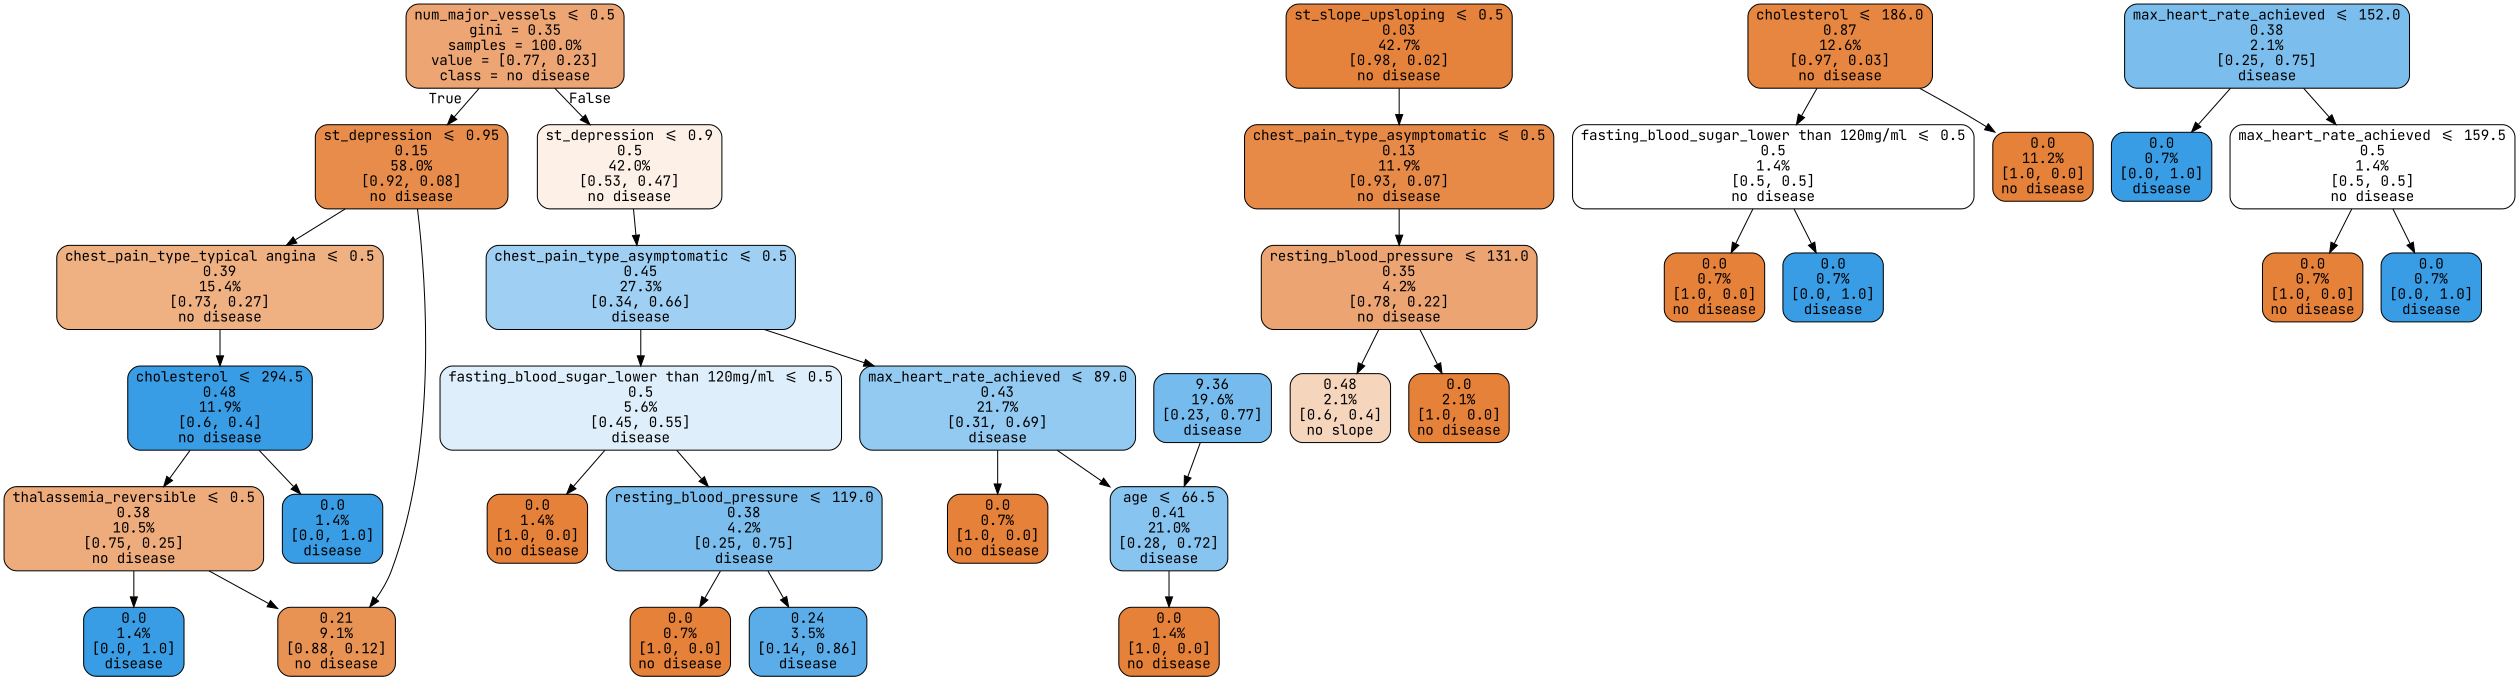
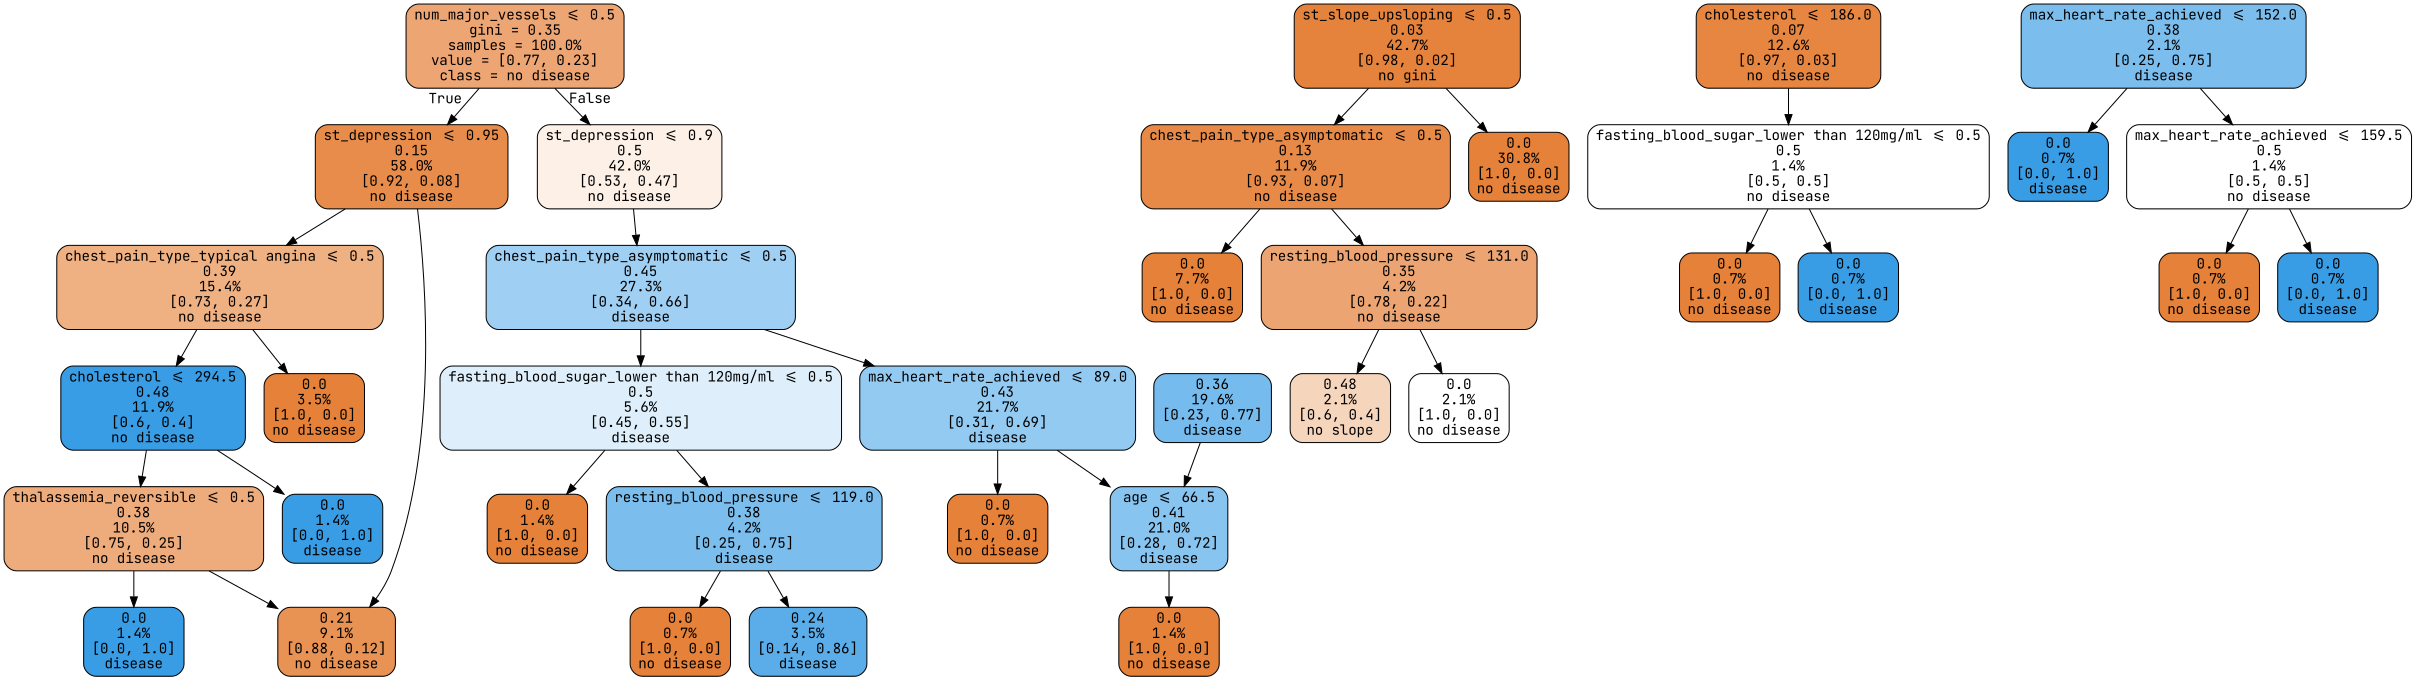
(1399, 46) -> (1407, 46)
(1840, 46) -> (1788, 46)
none -> (1519, 167)
(2043, 167) -> none
none -> (1192, 287)
none -> (314, 408)
(1213, 408) -> (1213, 408)
(1459, 408) -> (1459, 408)
